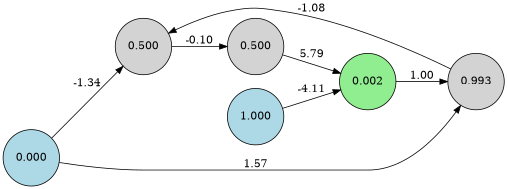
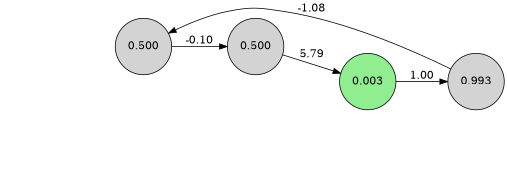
(368, 82) -> (368, 82)
(256, 117) -> none
(31, 158) -> none
